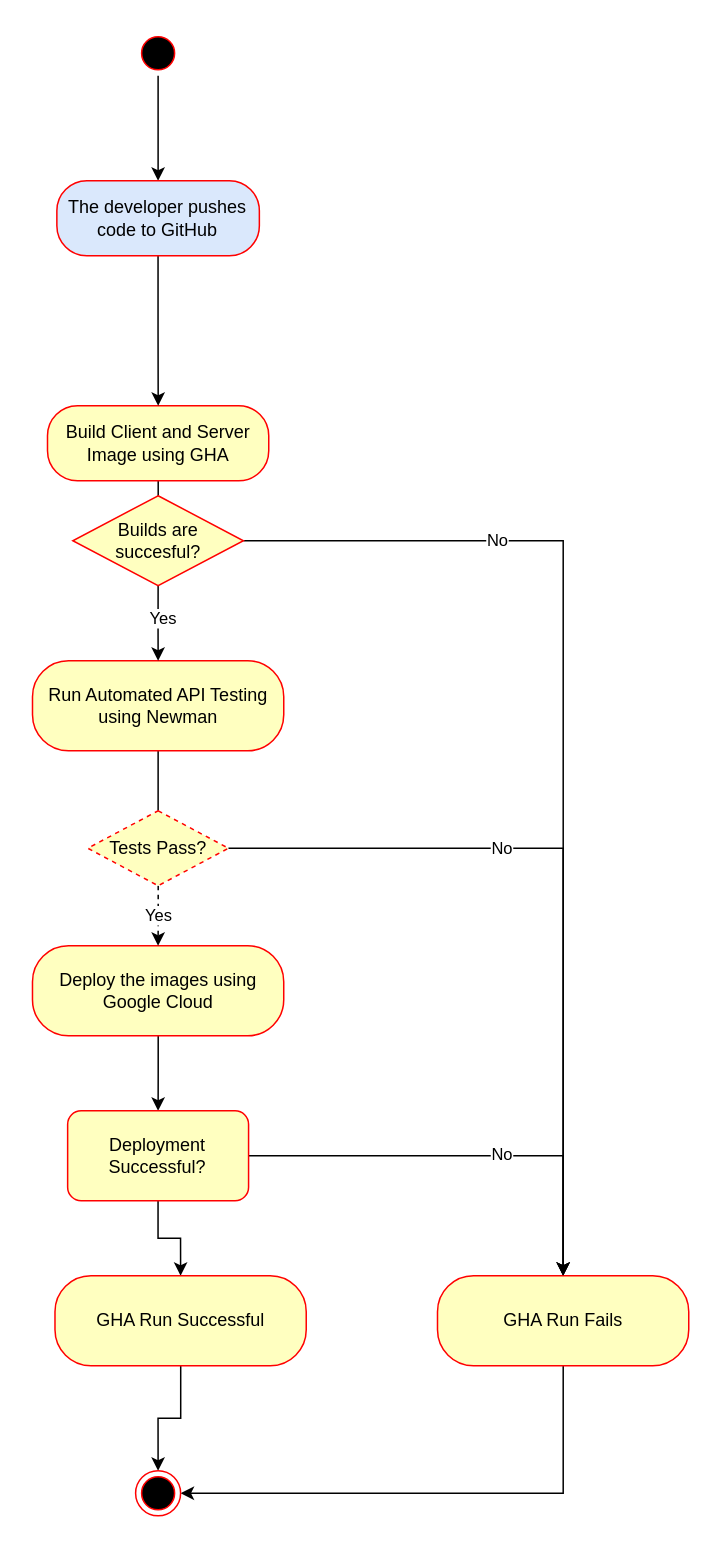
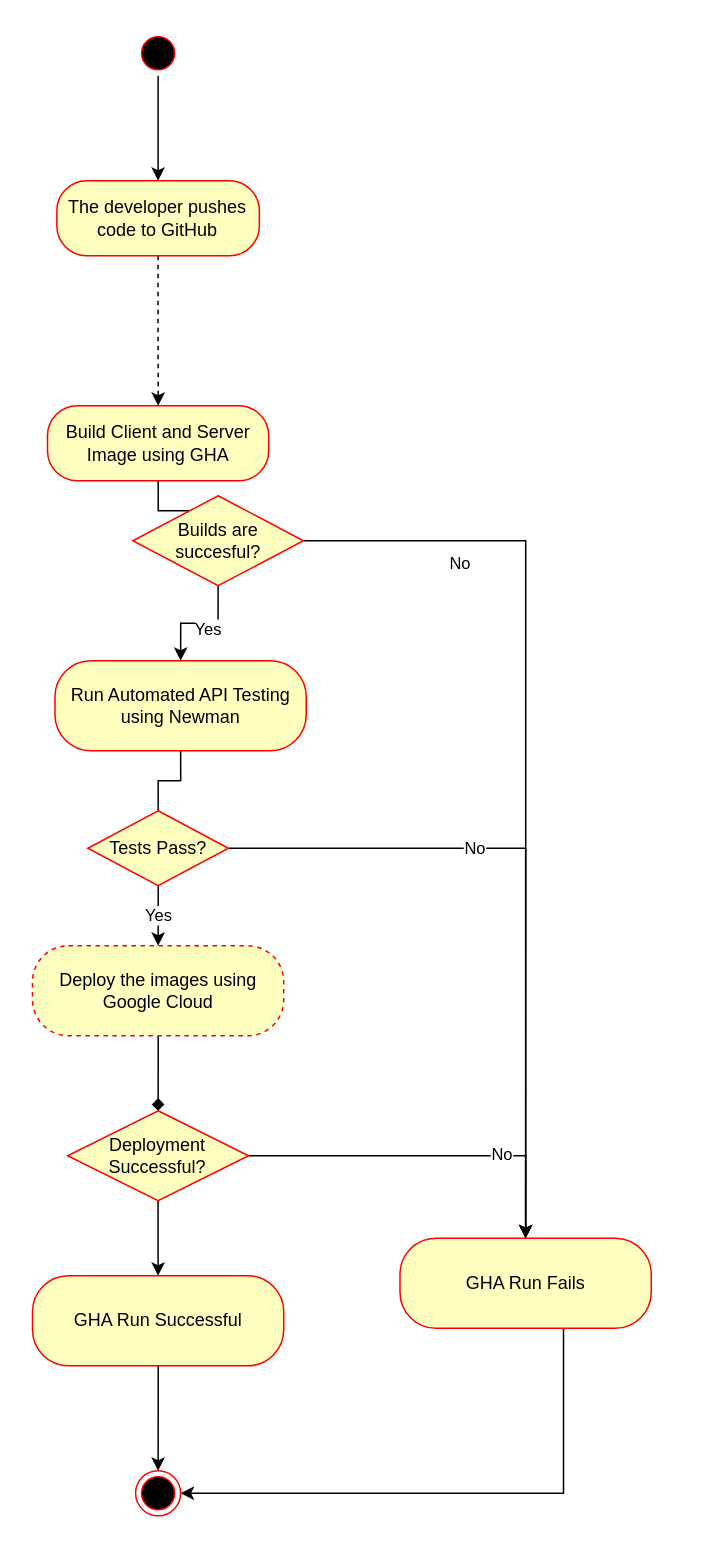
(158, 218) -> (158, 218)
(158, 325) -> (158, 325)
(158, 541) -> (218, 541)
(158, 706) -> (180, 706)
(158, 848) -> (158, 848)
(158, 895) -> (158, 895)
(158, 991) -> (158, 991)
(158, 1099) -> (158, 1098)
(158, 1156) -> (158, 1156)
(180, 1321) -> (158, 1321)
(563, 1321) -> (525, 1283)
